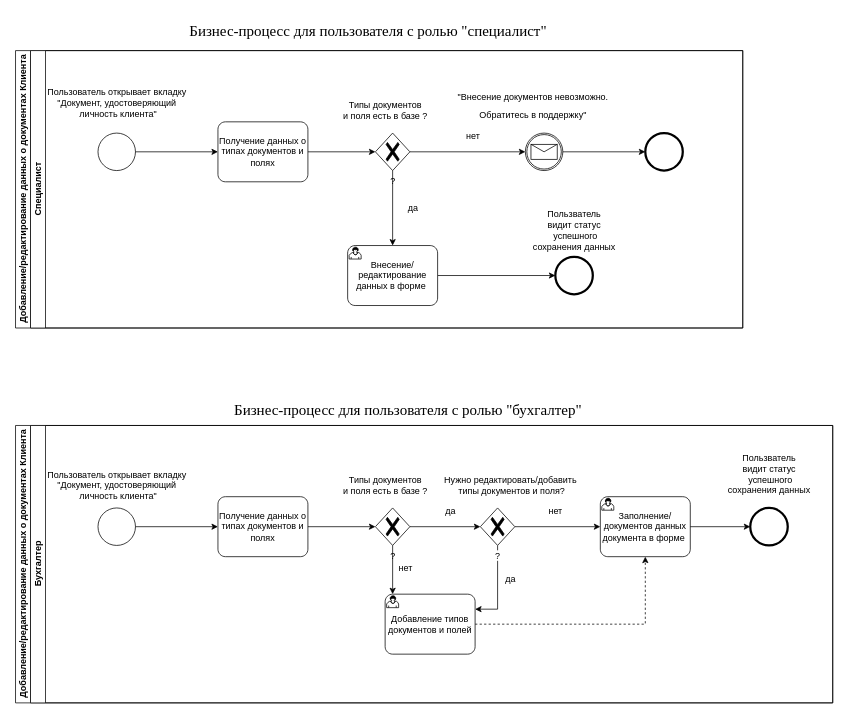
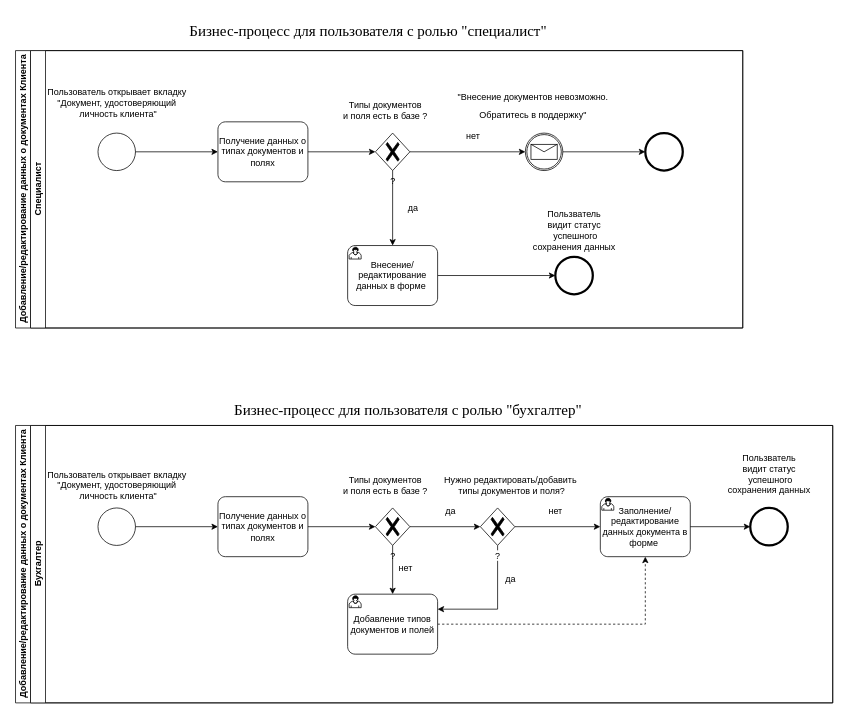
(645, 527) -> (645, 527)
(430, 624) -> (393, 624)
